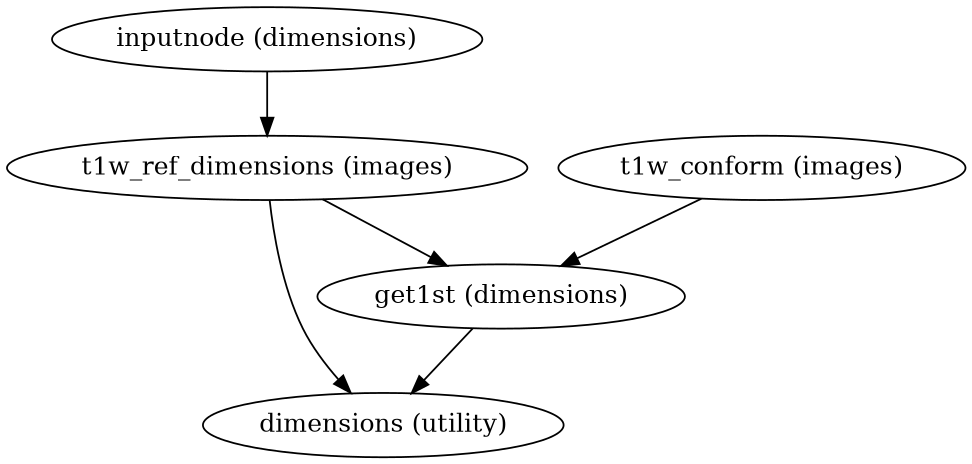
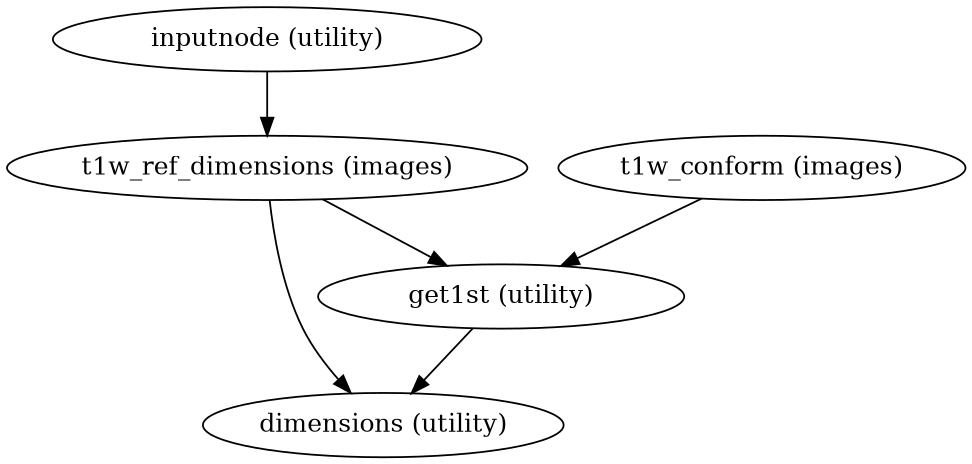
(267, 39) -> (267, 39)
(501, 296) -> (501, 296)
